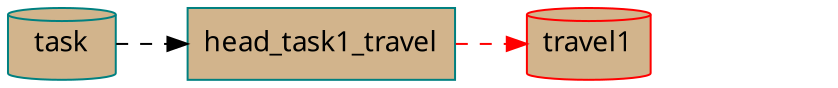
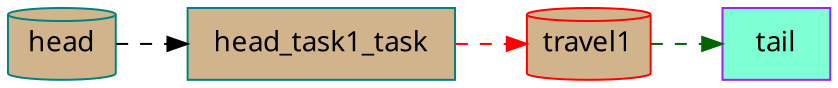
(62, 44) -> (62, 44)
(321, 44) -> (321, 44)
none -> (776, 44)
